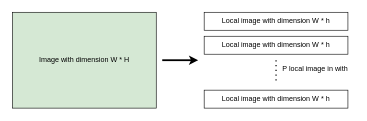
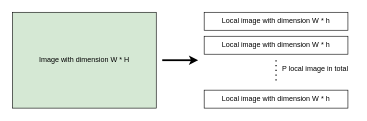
(316, 69) -> (316, 69)
